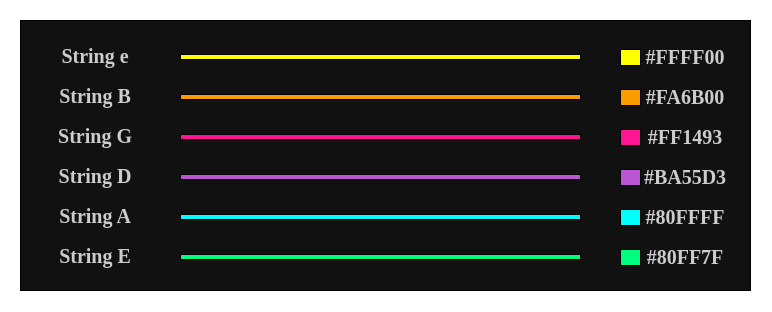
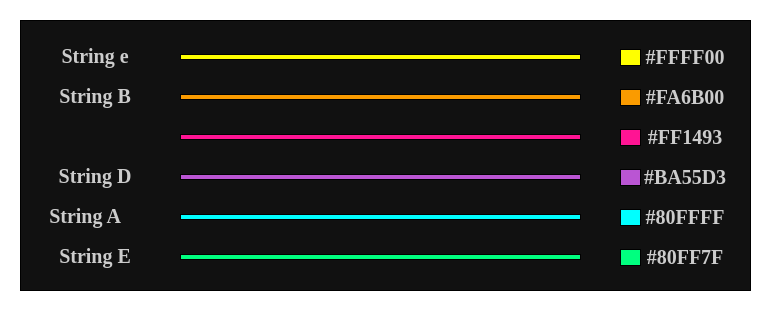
(96, 136) -> none
(96, 216) -> (86, 216)
